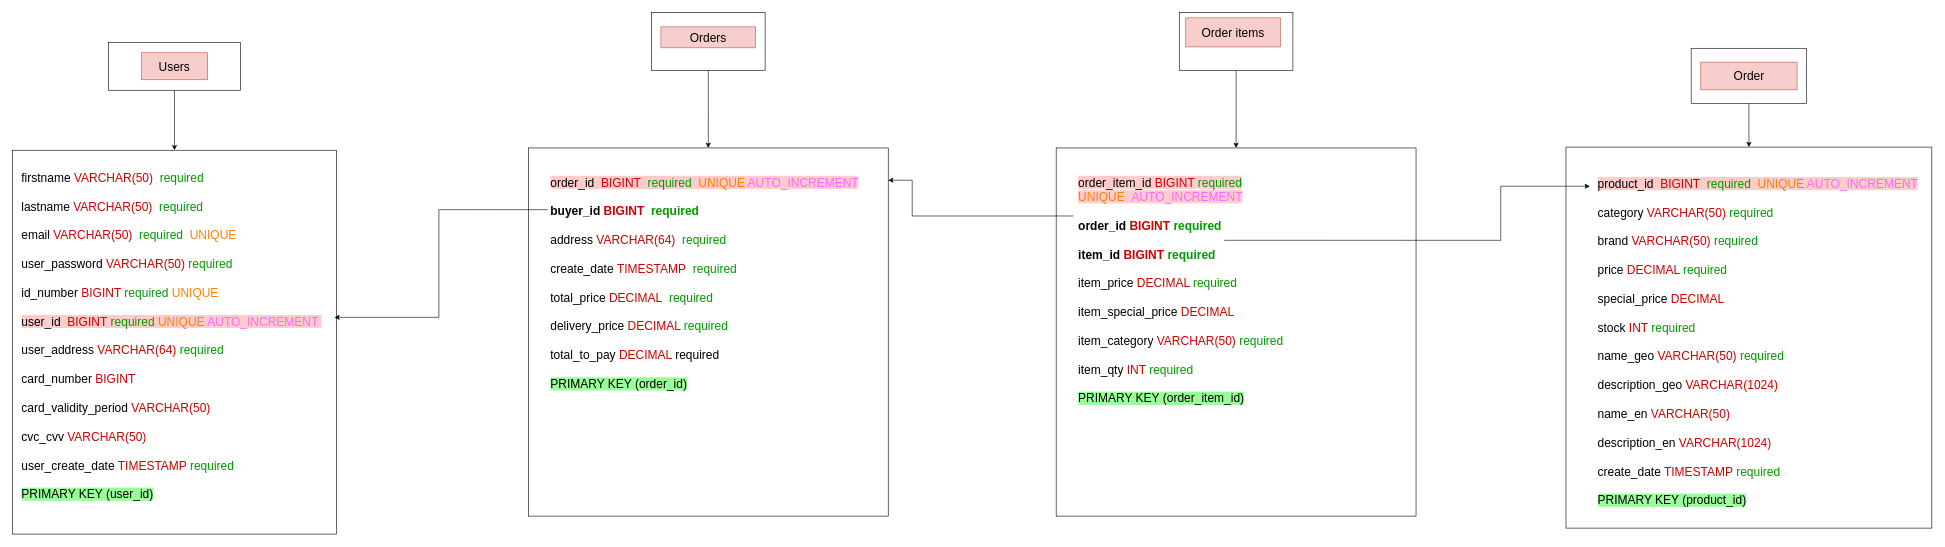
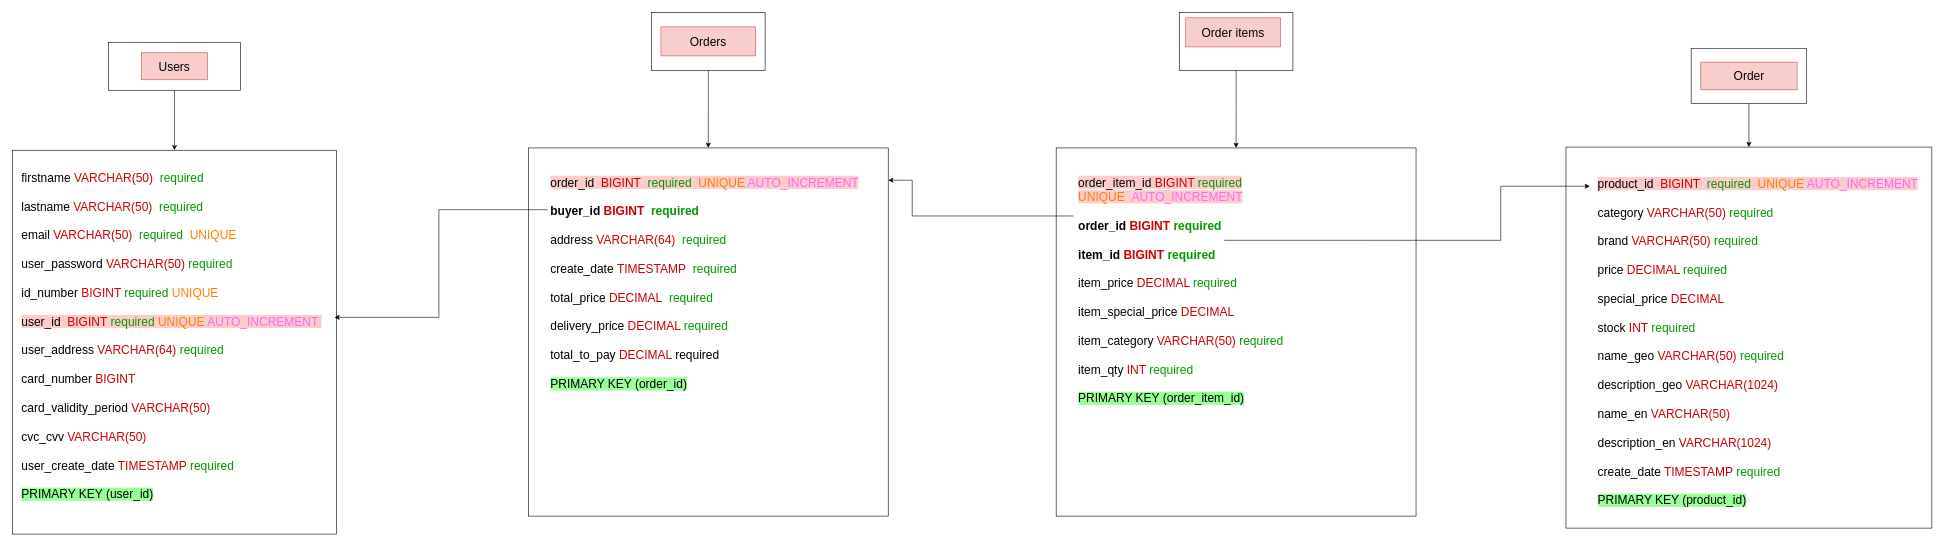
(708, 37) -> (708, 41)
